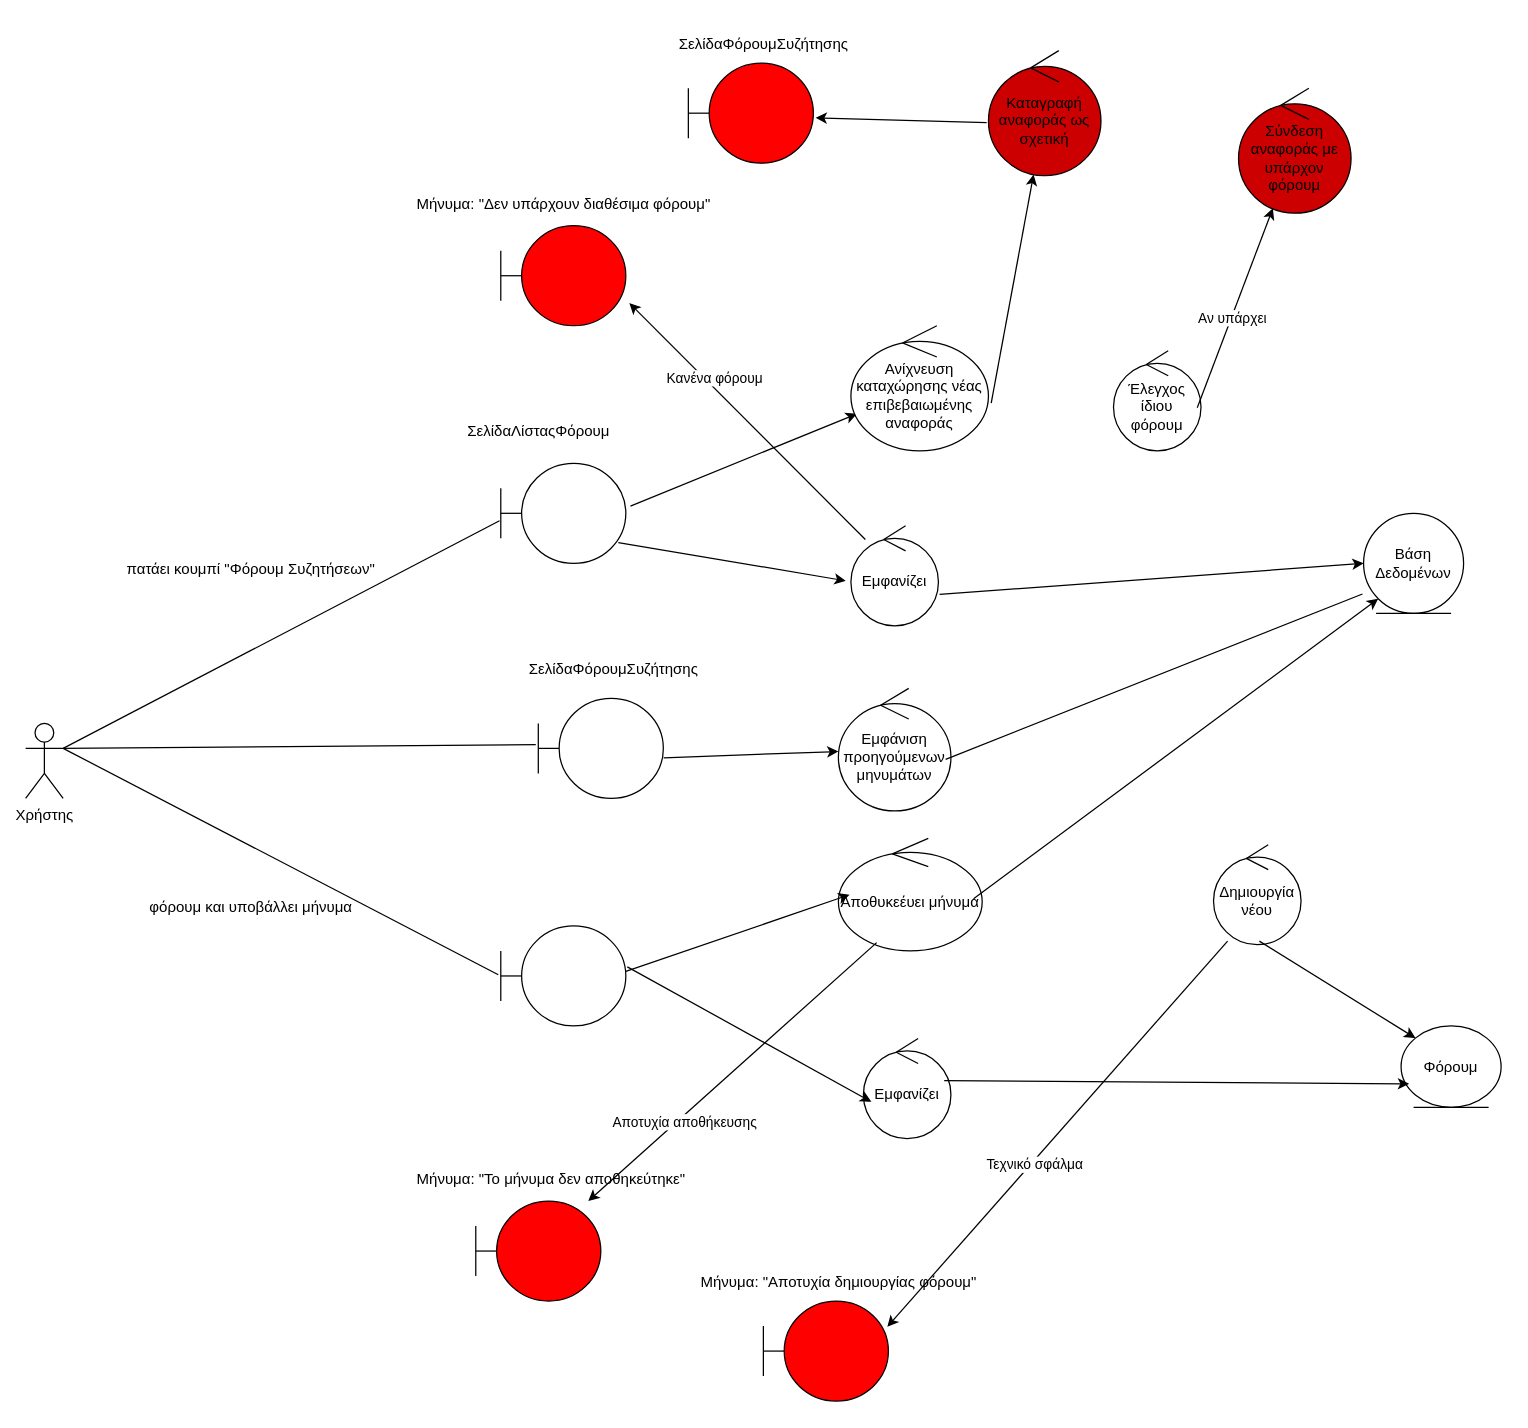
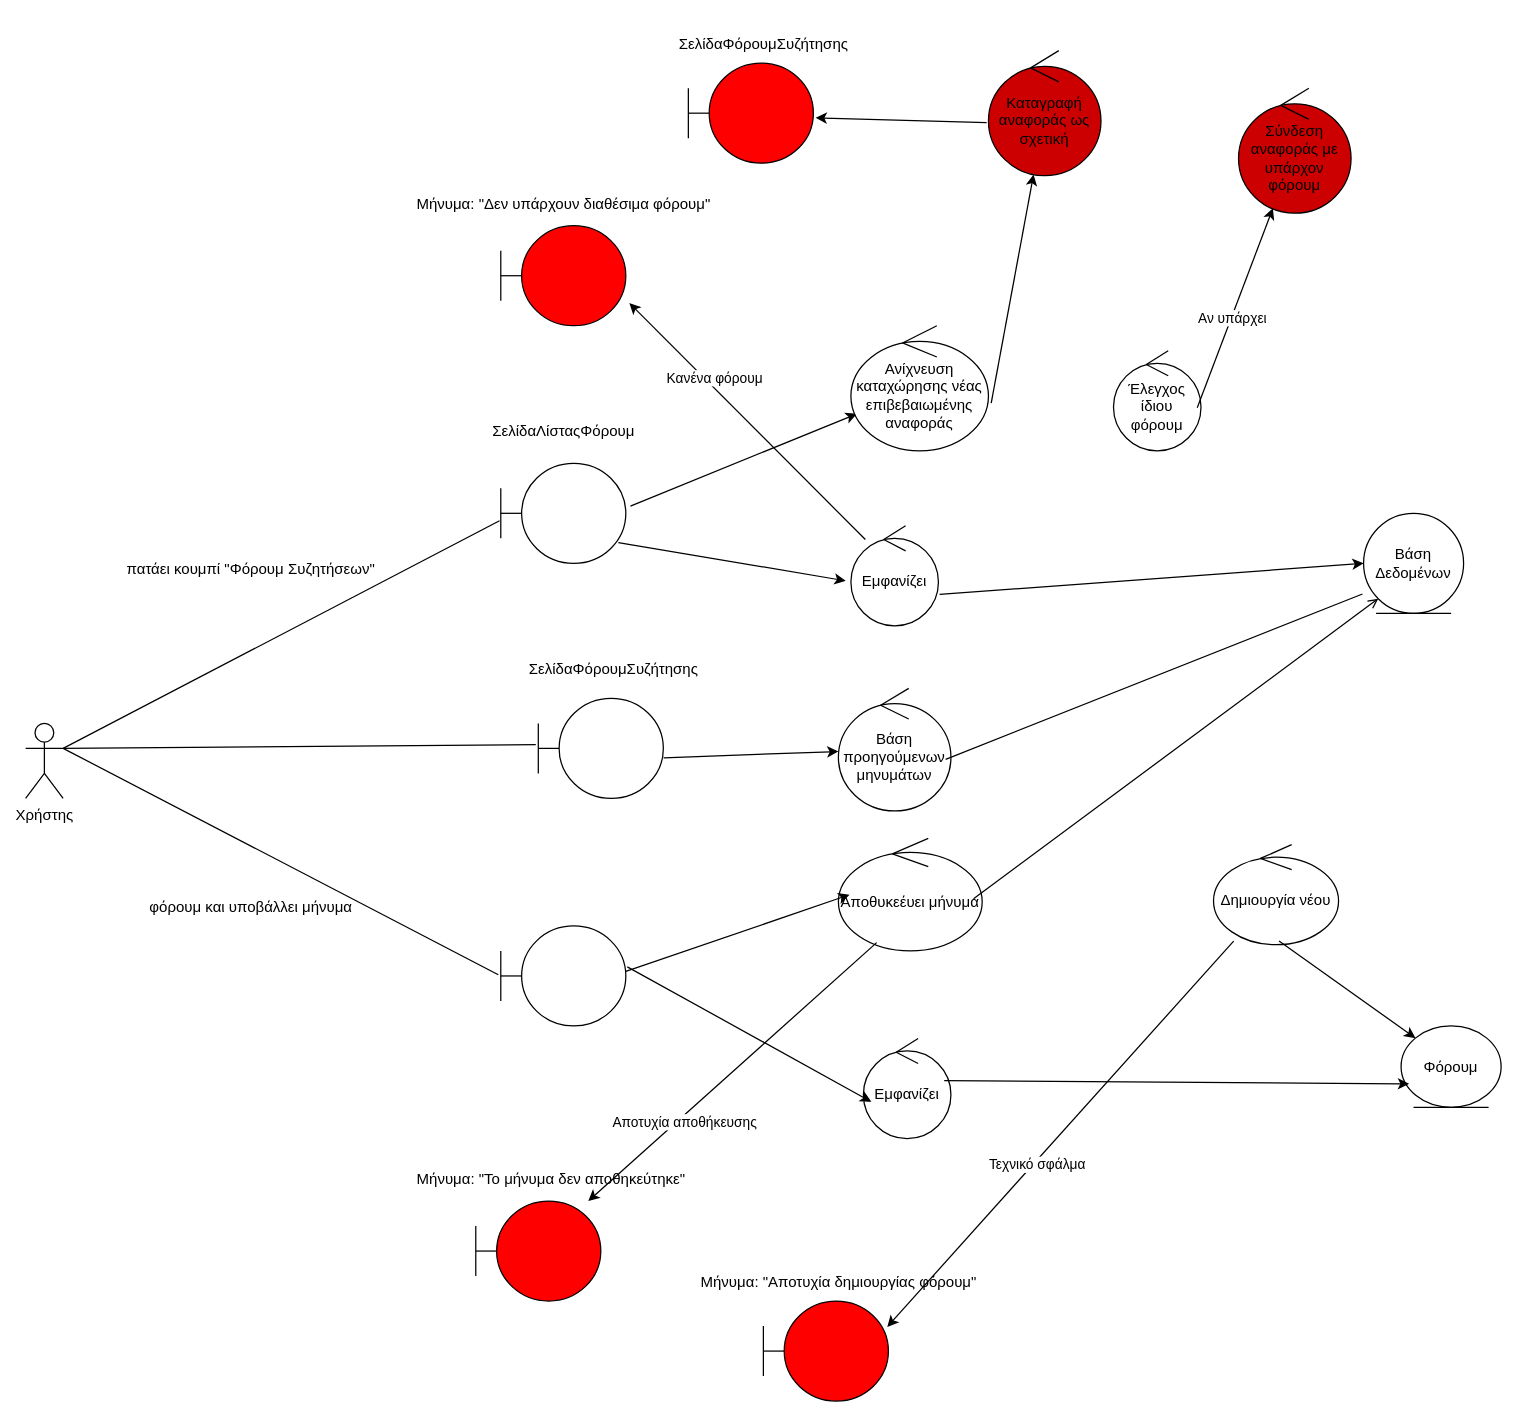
(538, 432) -> (563, 432)
(1371, 604) -> (1372, 603)
(894, 757) -> (894, 757)
(1257, 894) -> (1276, 894)
